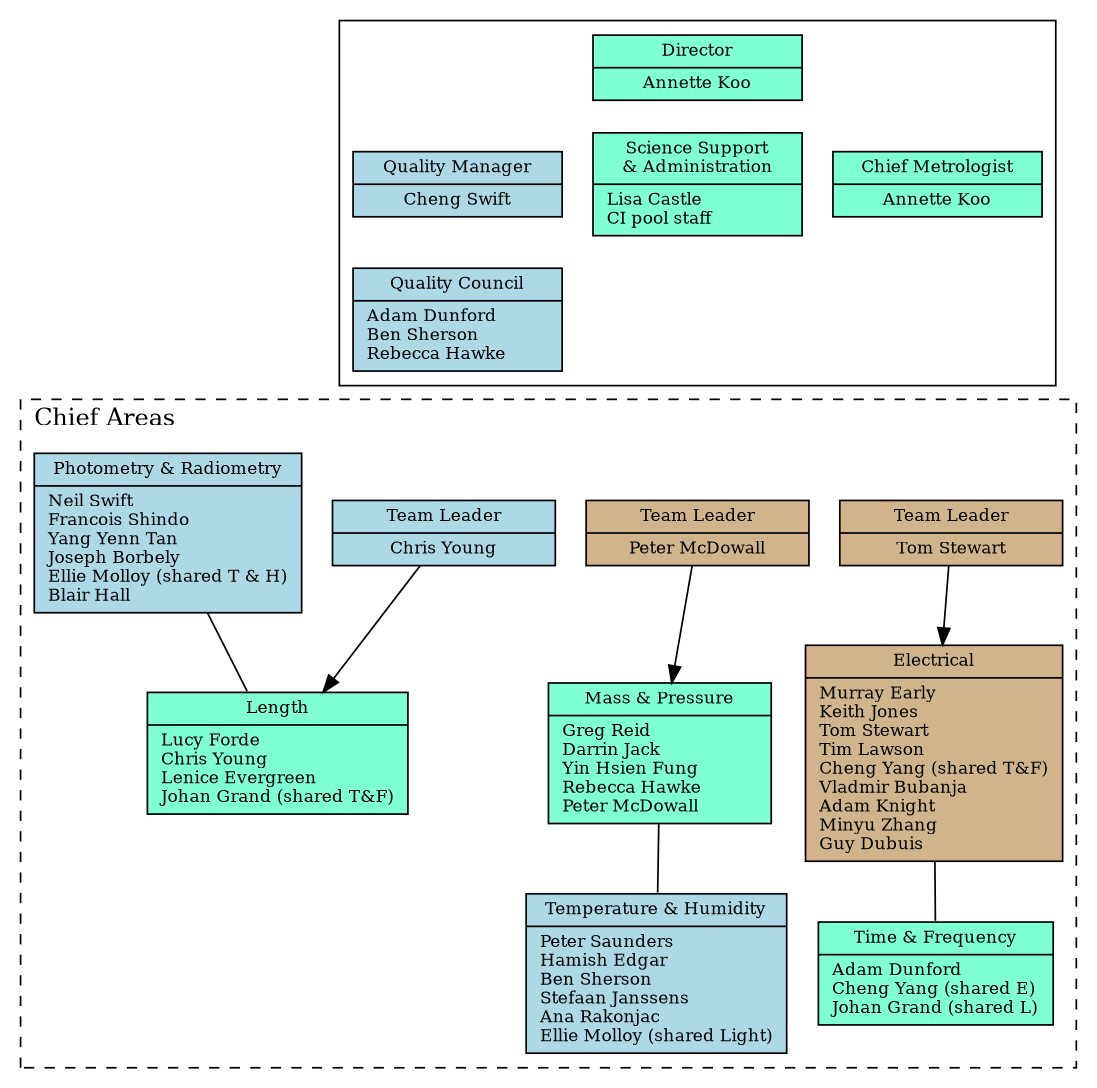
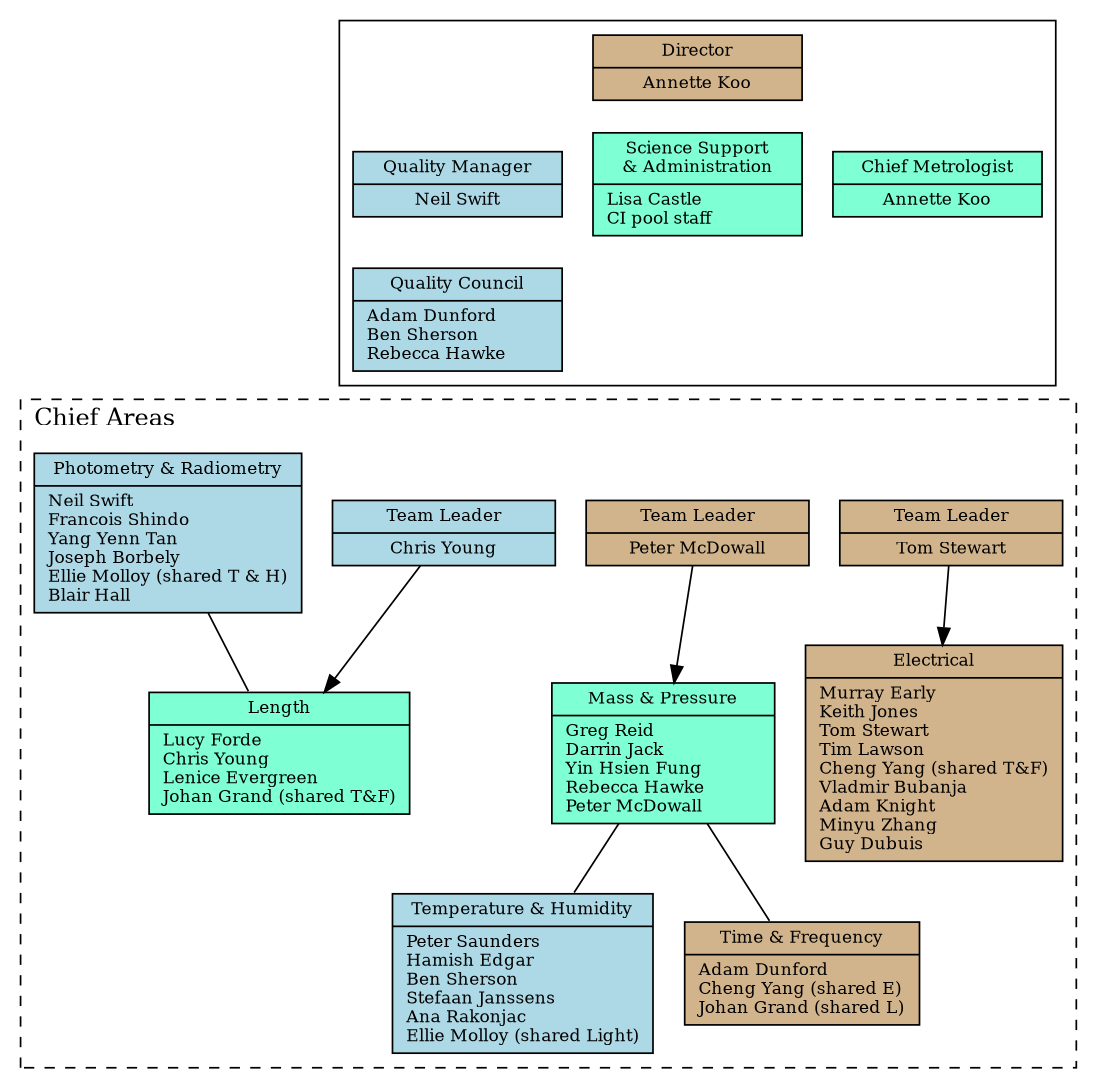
(698, 68) -> (698, 68)
(458, 200) -> (458, 200)
(935, 891) -> (738, 872)
(936, 973) -> (802, 973)
